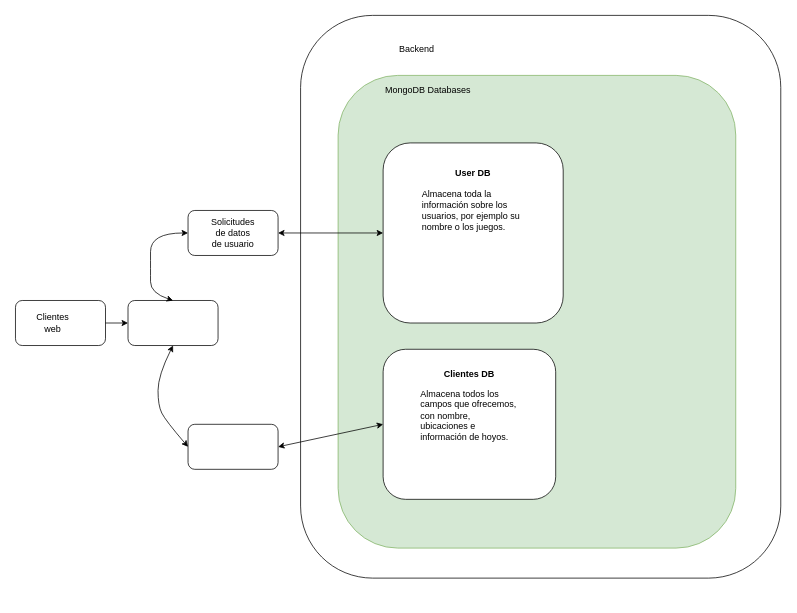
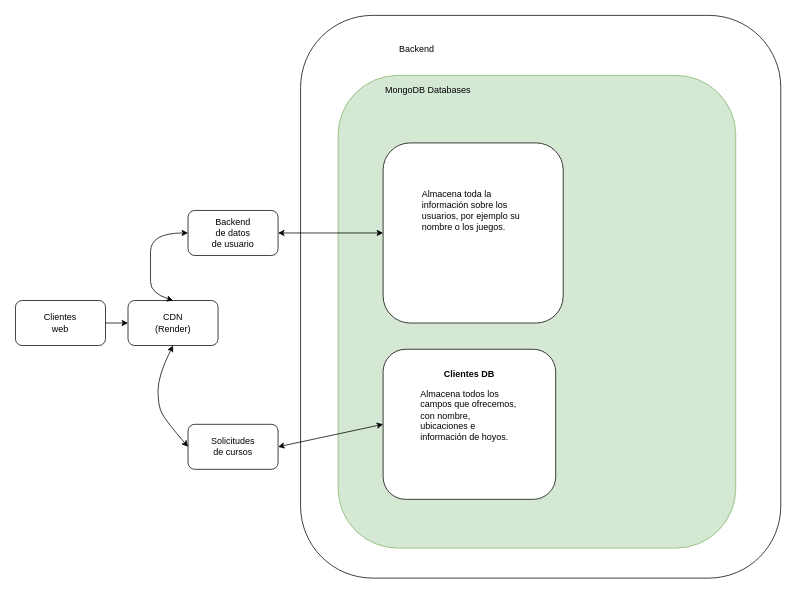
(473, 173) -> none
(233, 233) -> (233, 233)
(53, 323) -> (60, 323)
none -> (173, 323)
none -> (233, 447)
